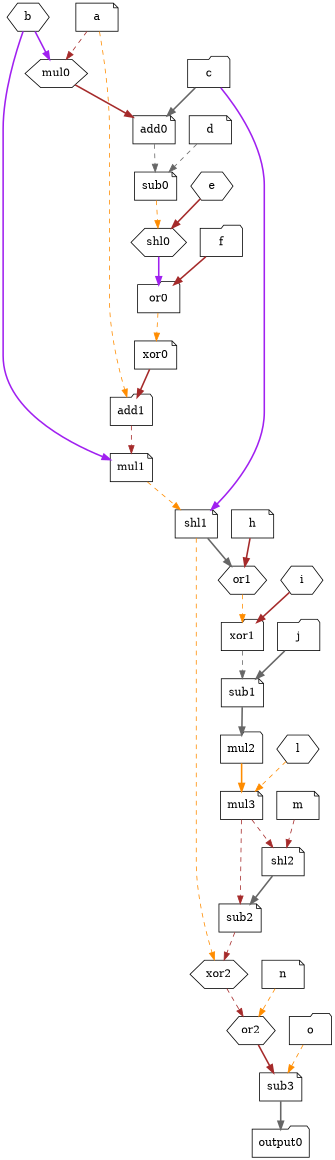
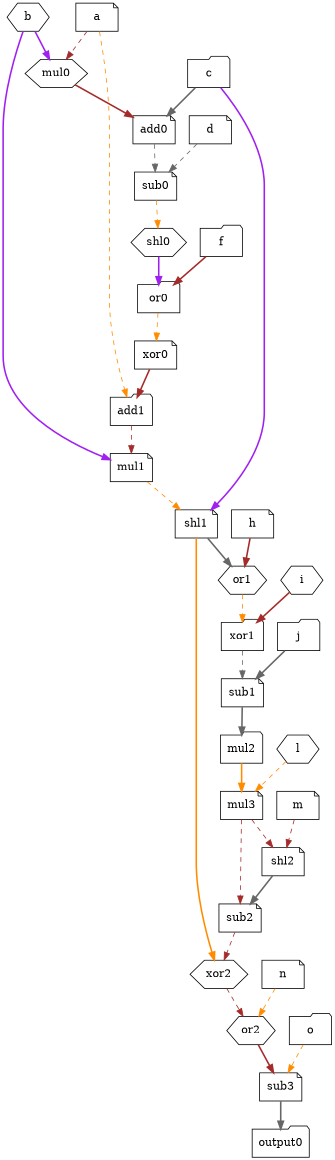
(212, 186) -> none
(196, 746) -> (196, 746)
